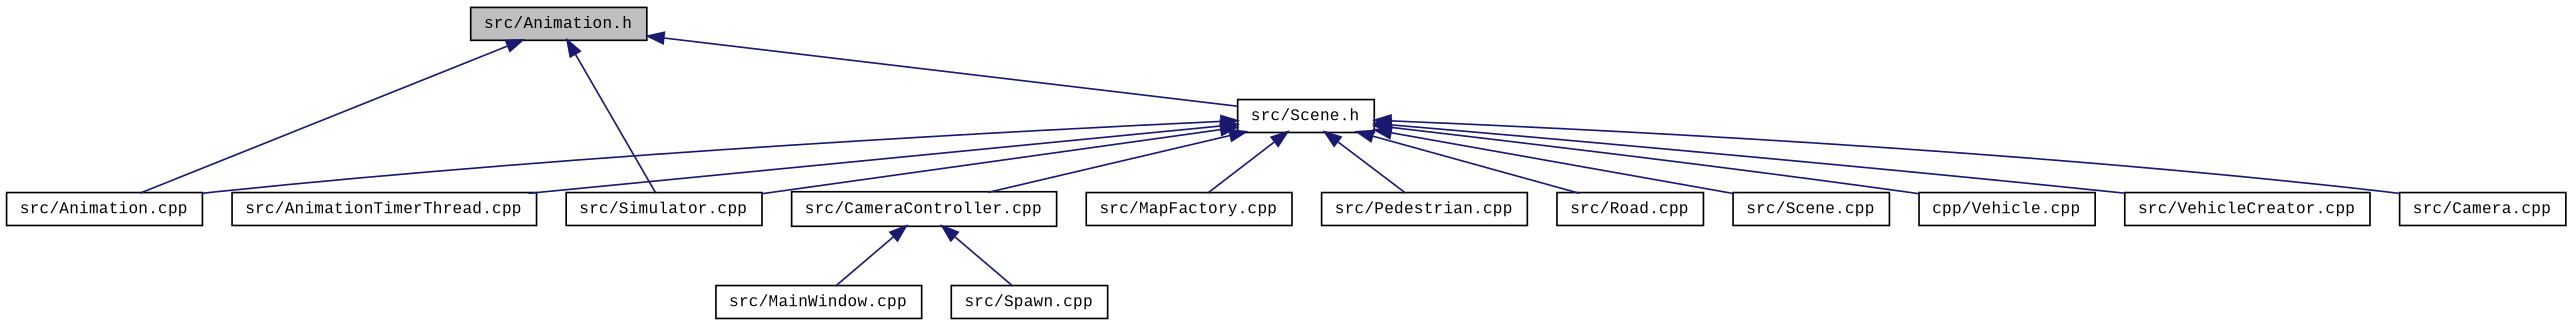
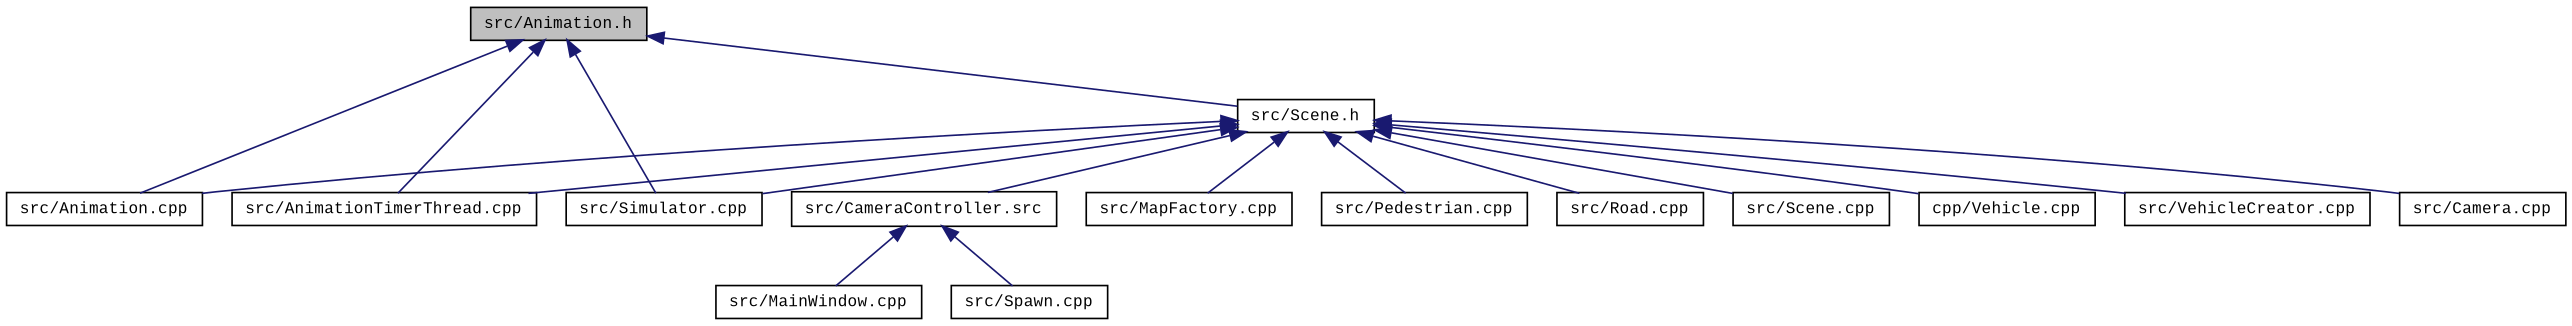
none -> (466, 123)
(924, 209) -> (924, 209)
